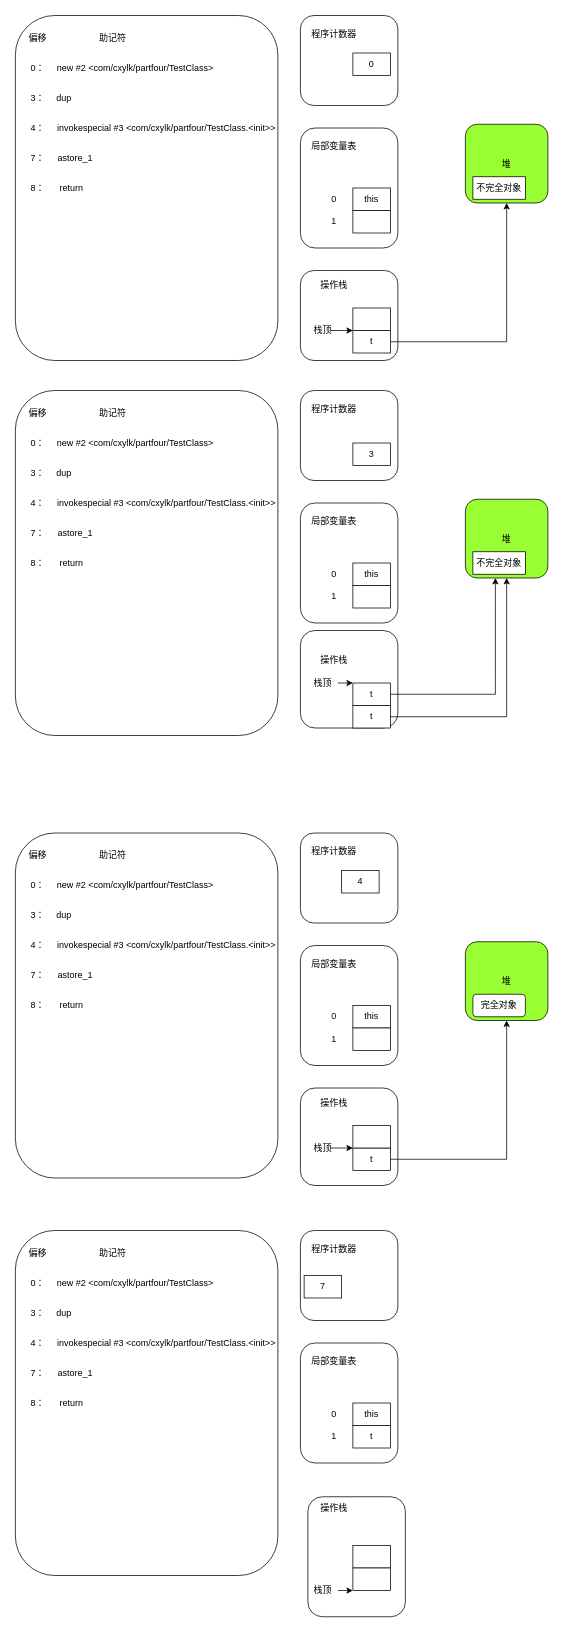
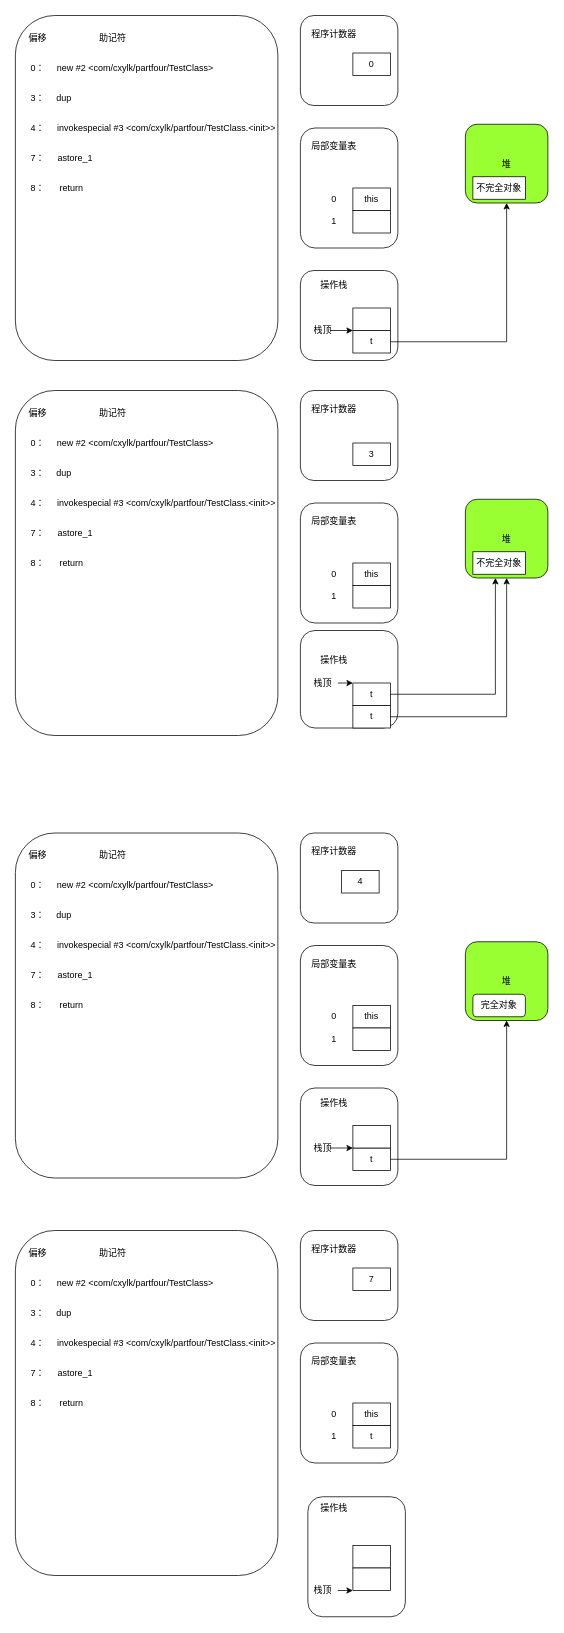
(323, 1287) -> (372, 1279)
